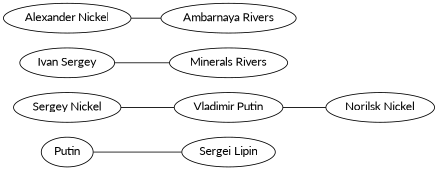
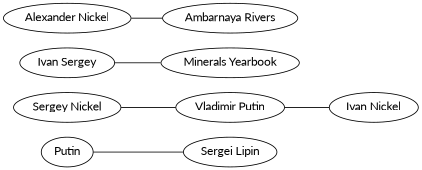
(229, 63) -> (230, 63)
(380, 107) -> (374, 107)
